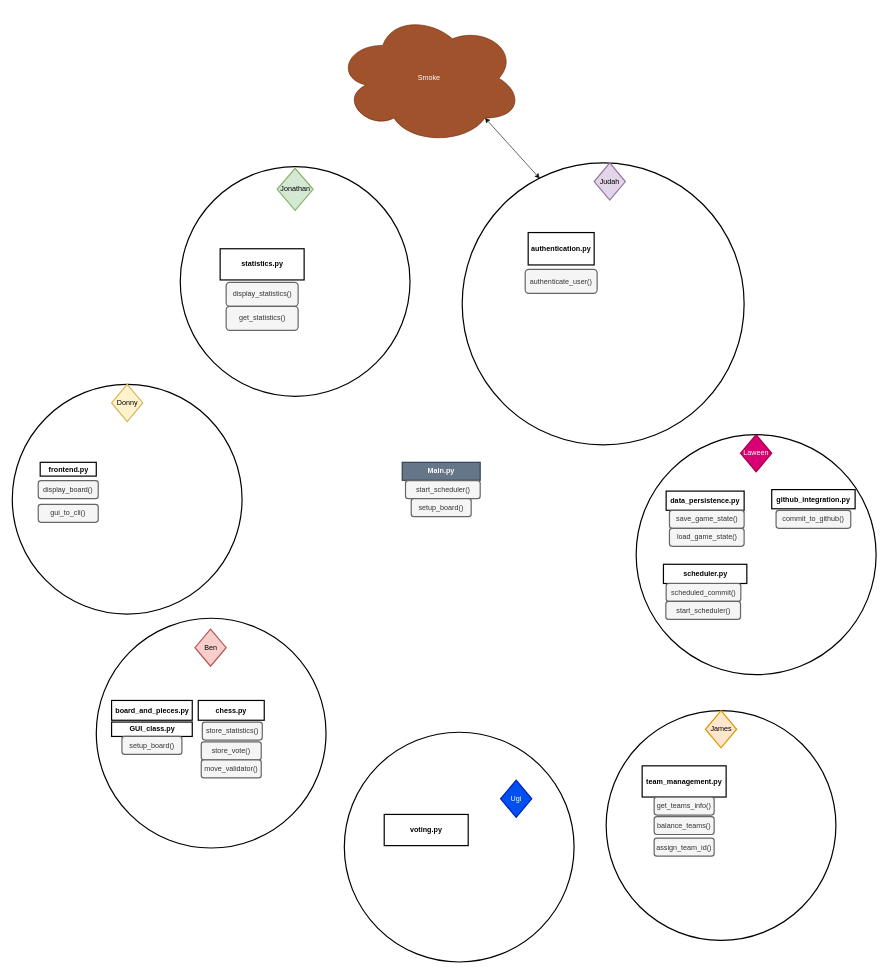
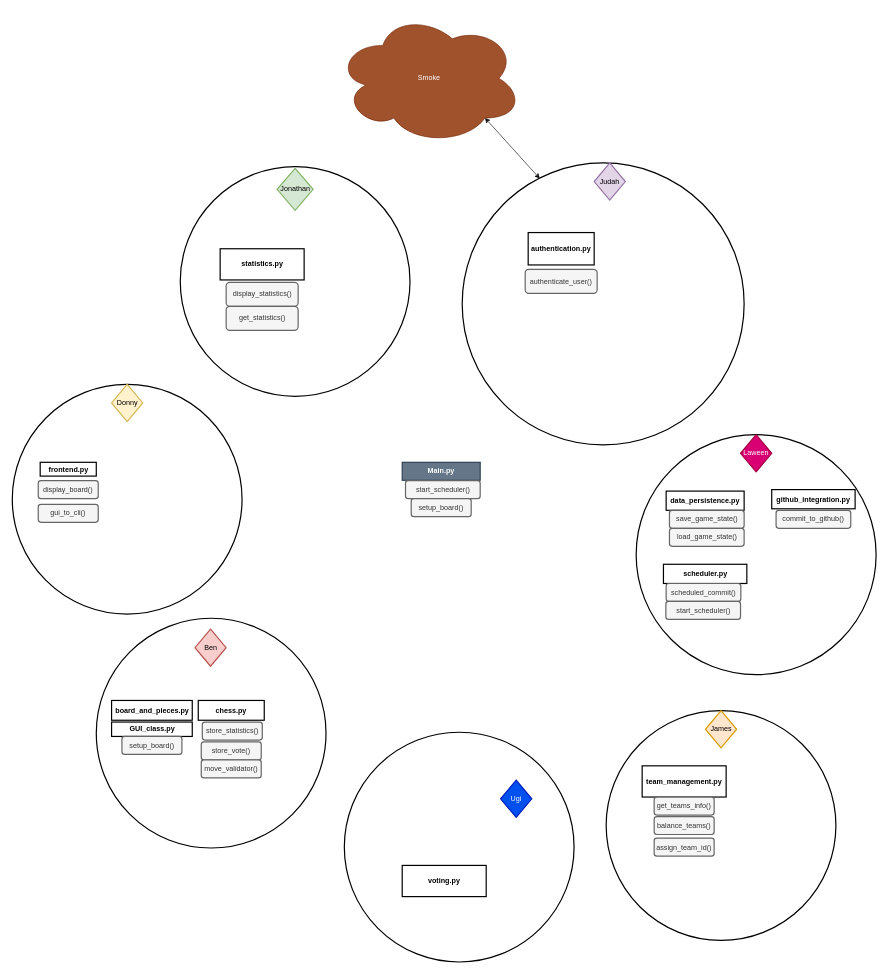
(426, 830) -> (444, 881)
